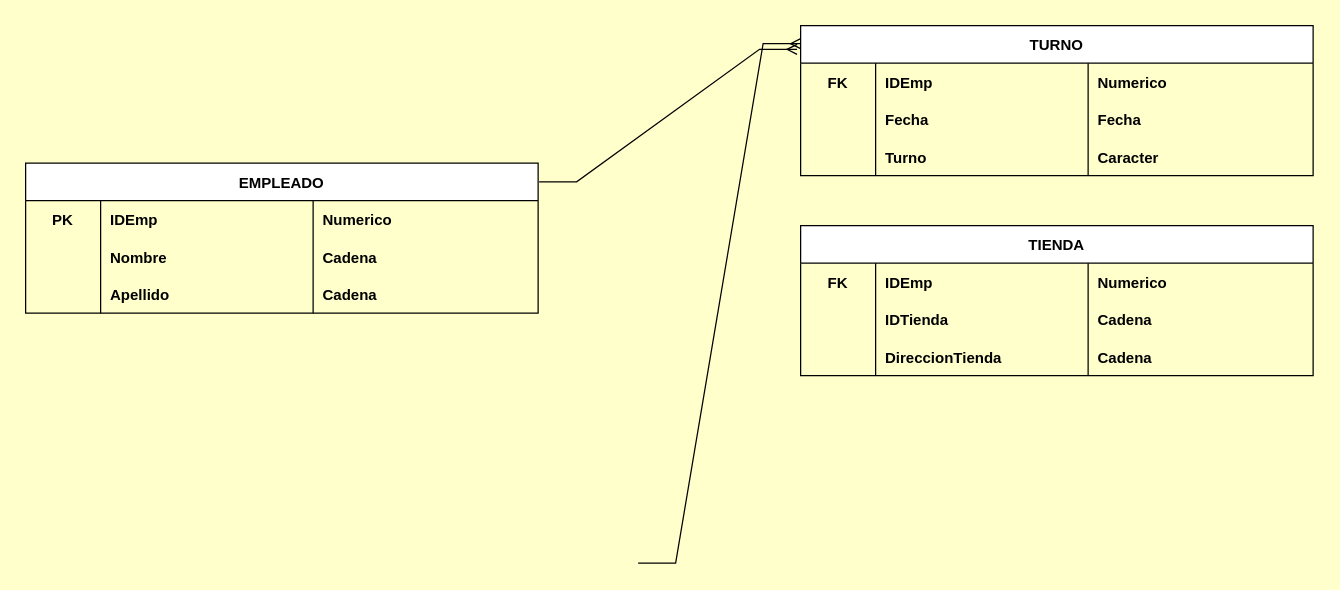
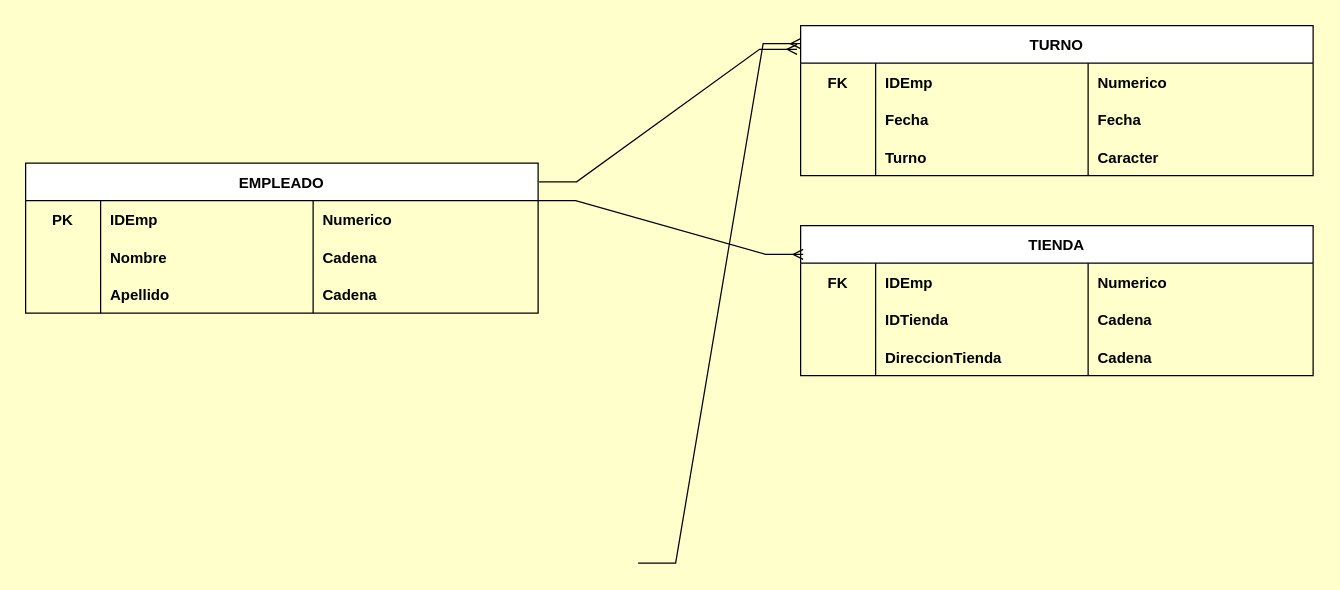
none -> (672, 228)
